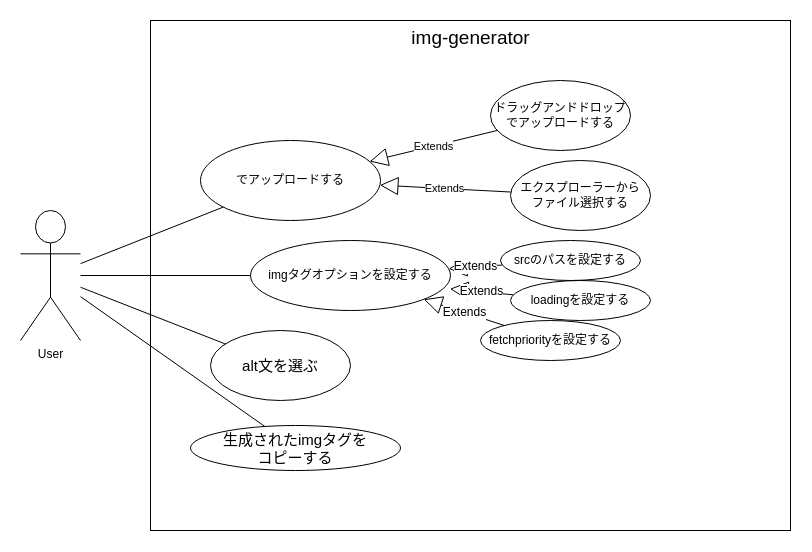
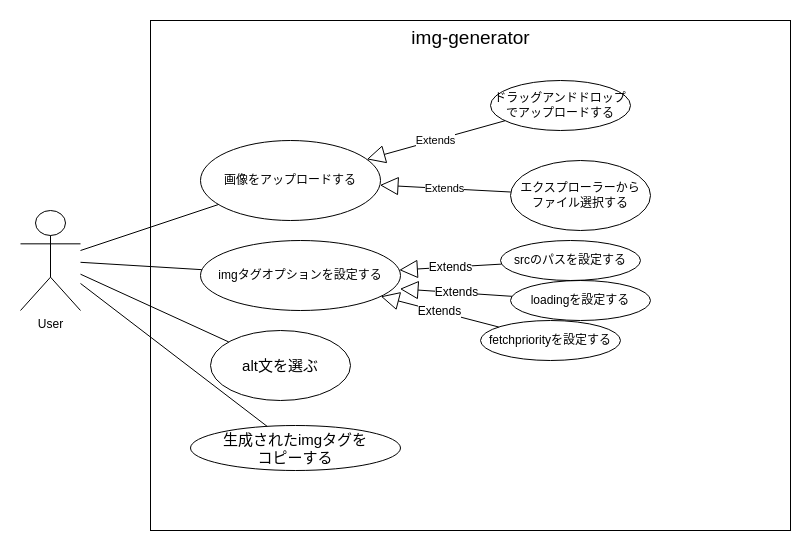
(561, 116) -> (561, 106)
(291, 181) -> (291, 181)
(51, 276) -> (51, 261)
(351, 276) -> (301, 276)
